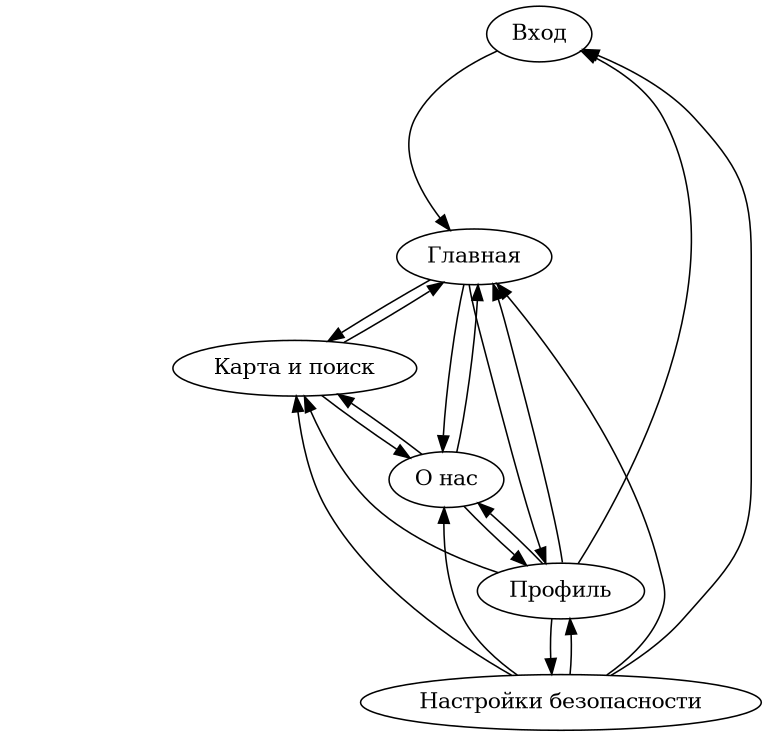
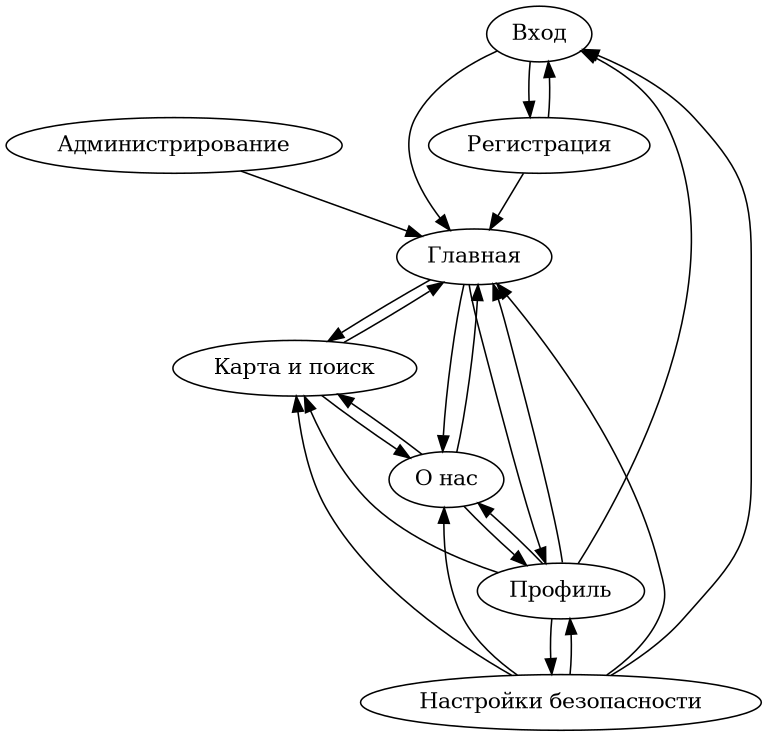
none -> (174, 145)
none -> (539, 145)
